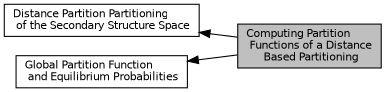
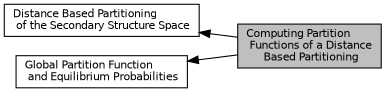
(102, 20) -> (102, 20)
